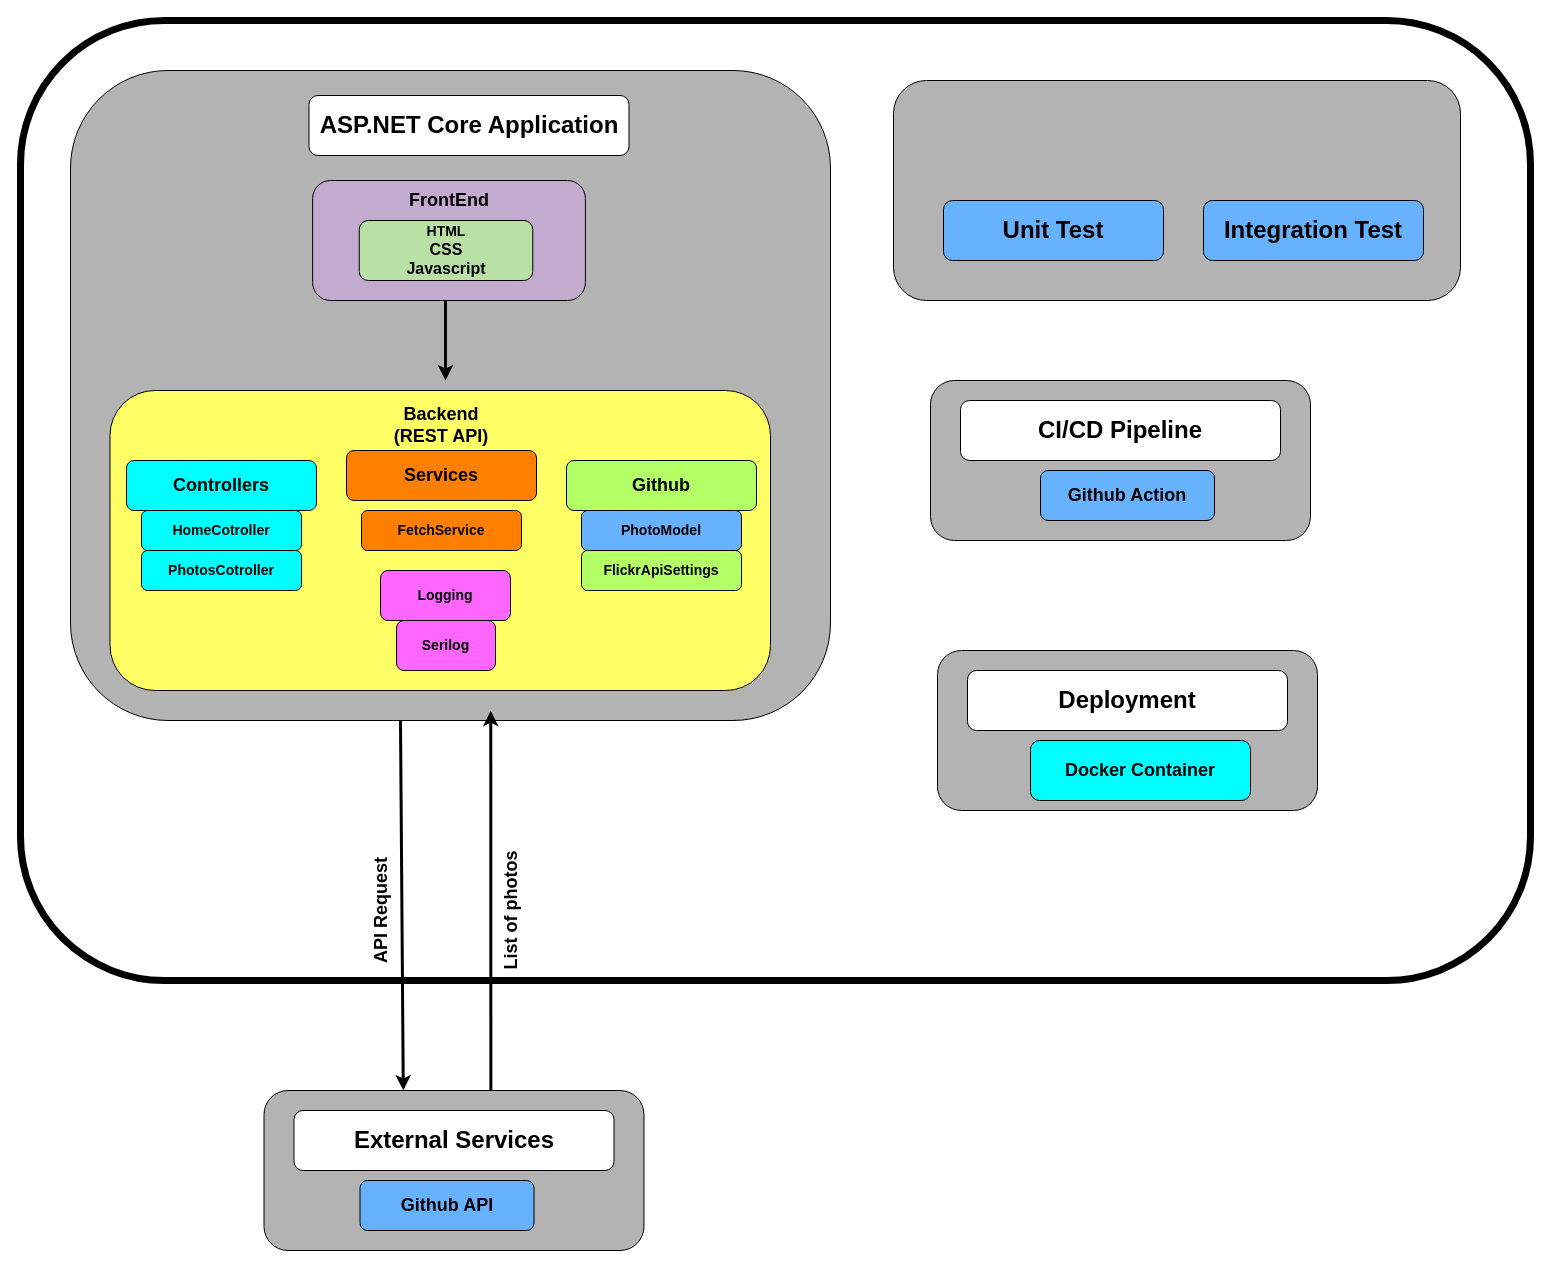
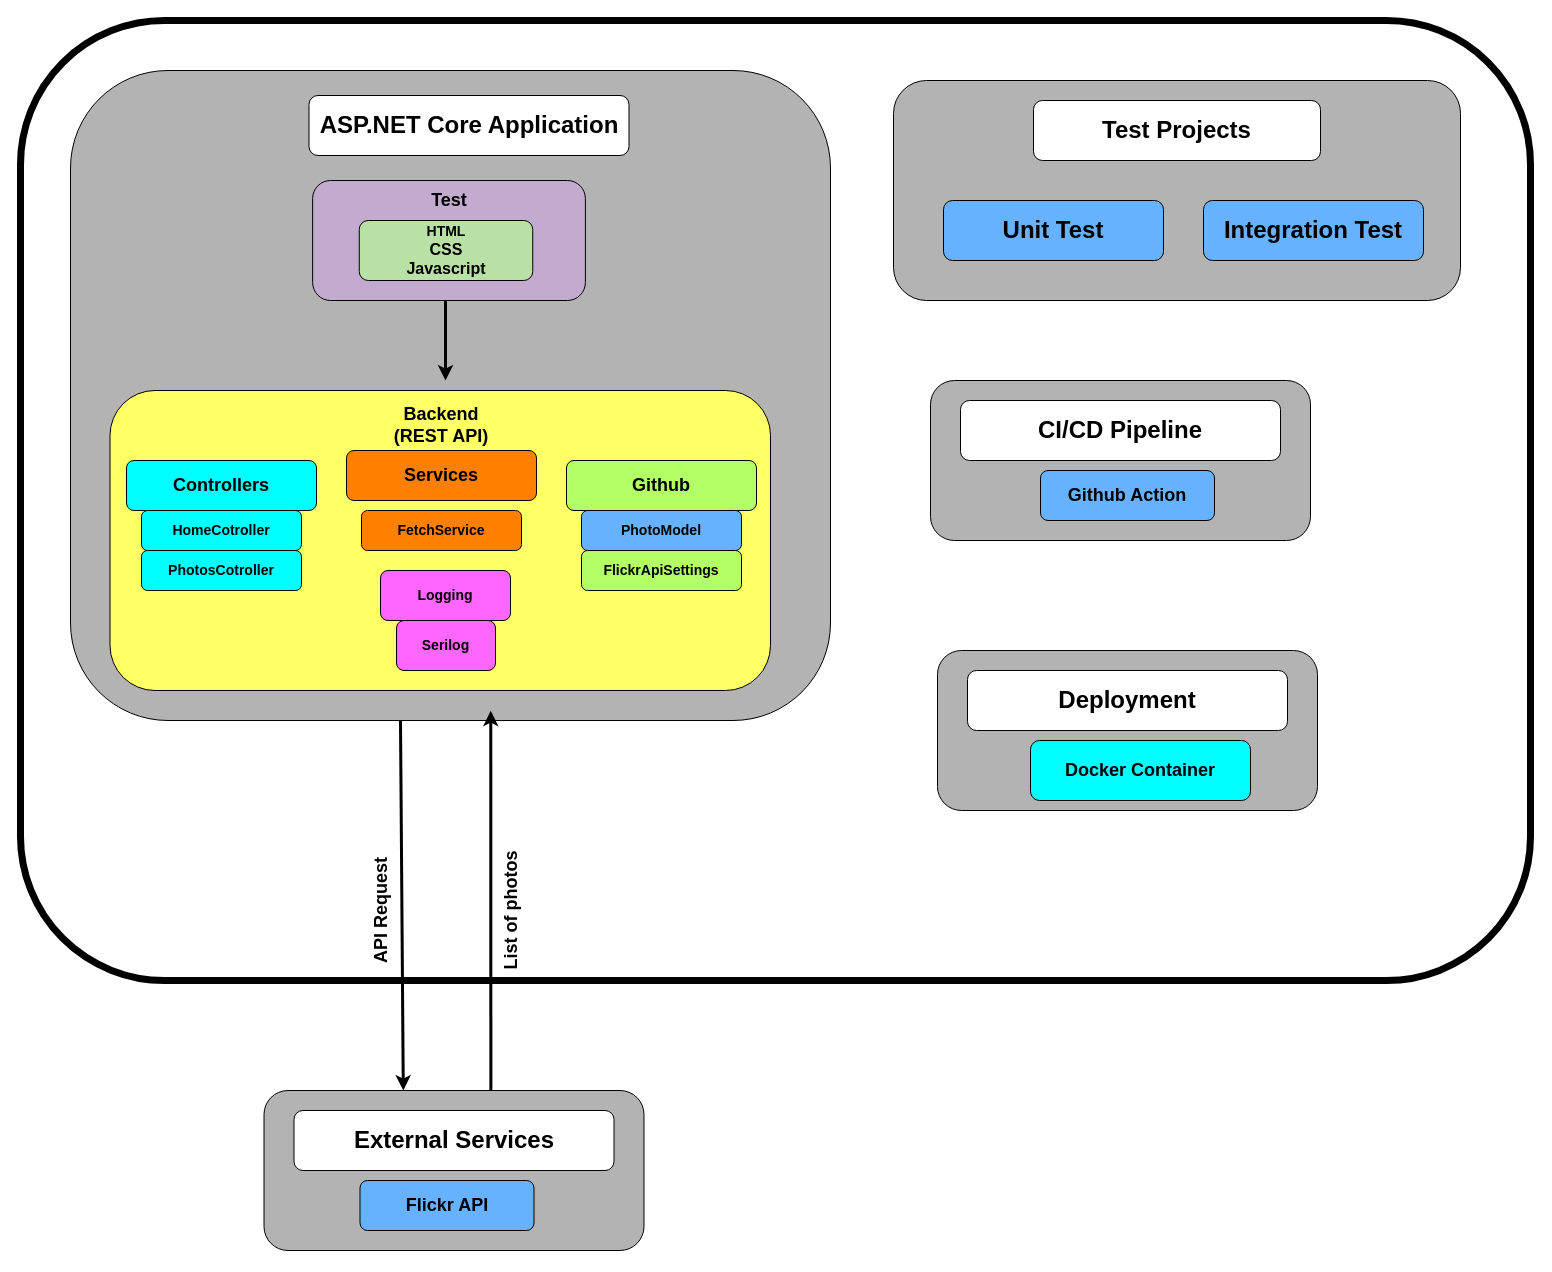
none -> (1177, 131)
(450, 201) -> (450, 201)
(448, 1206) -> (448, 1206)
